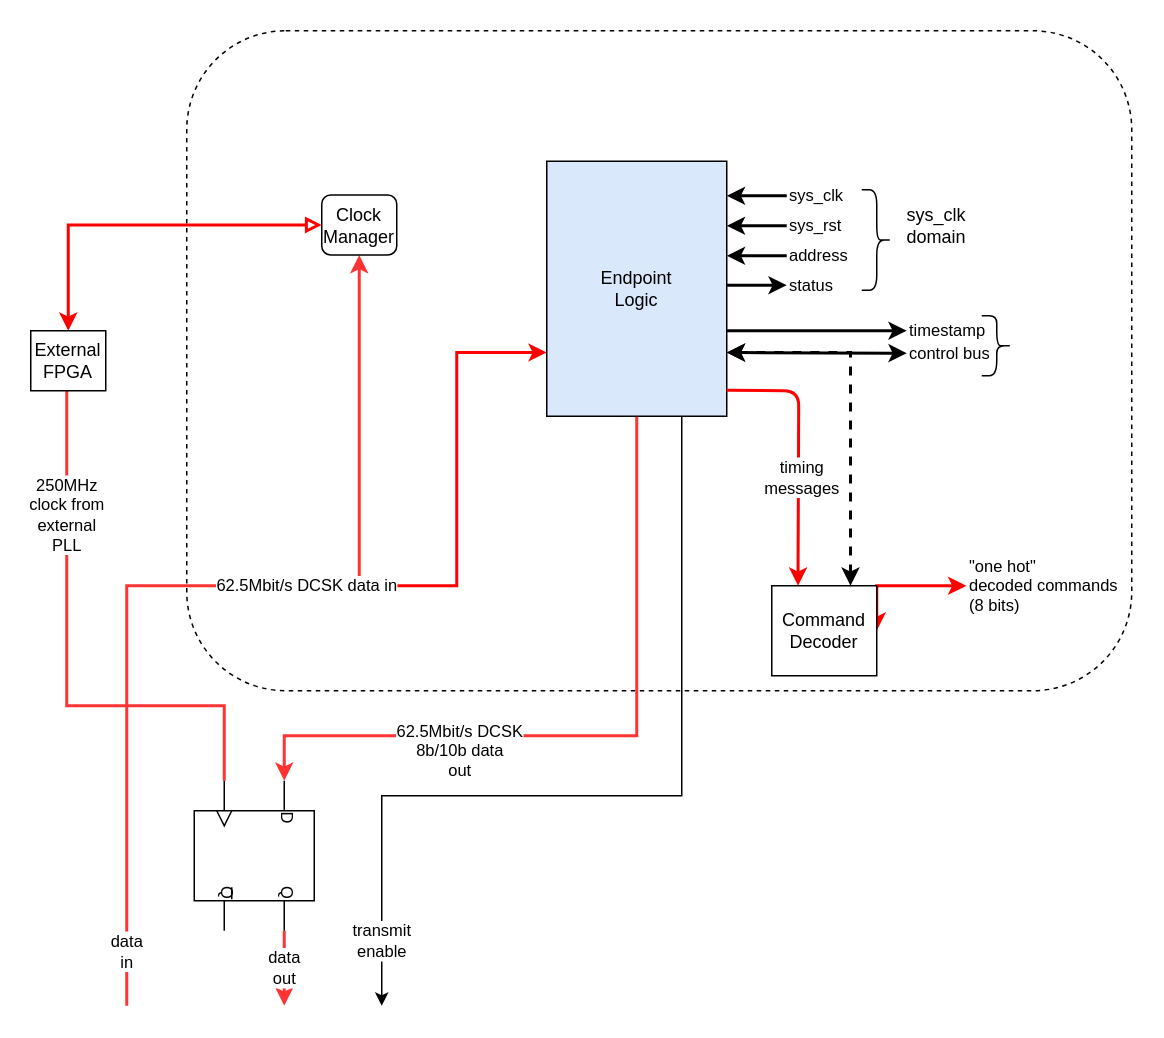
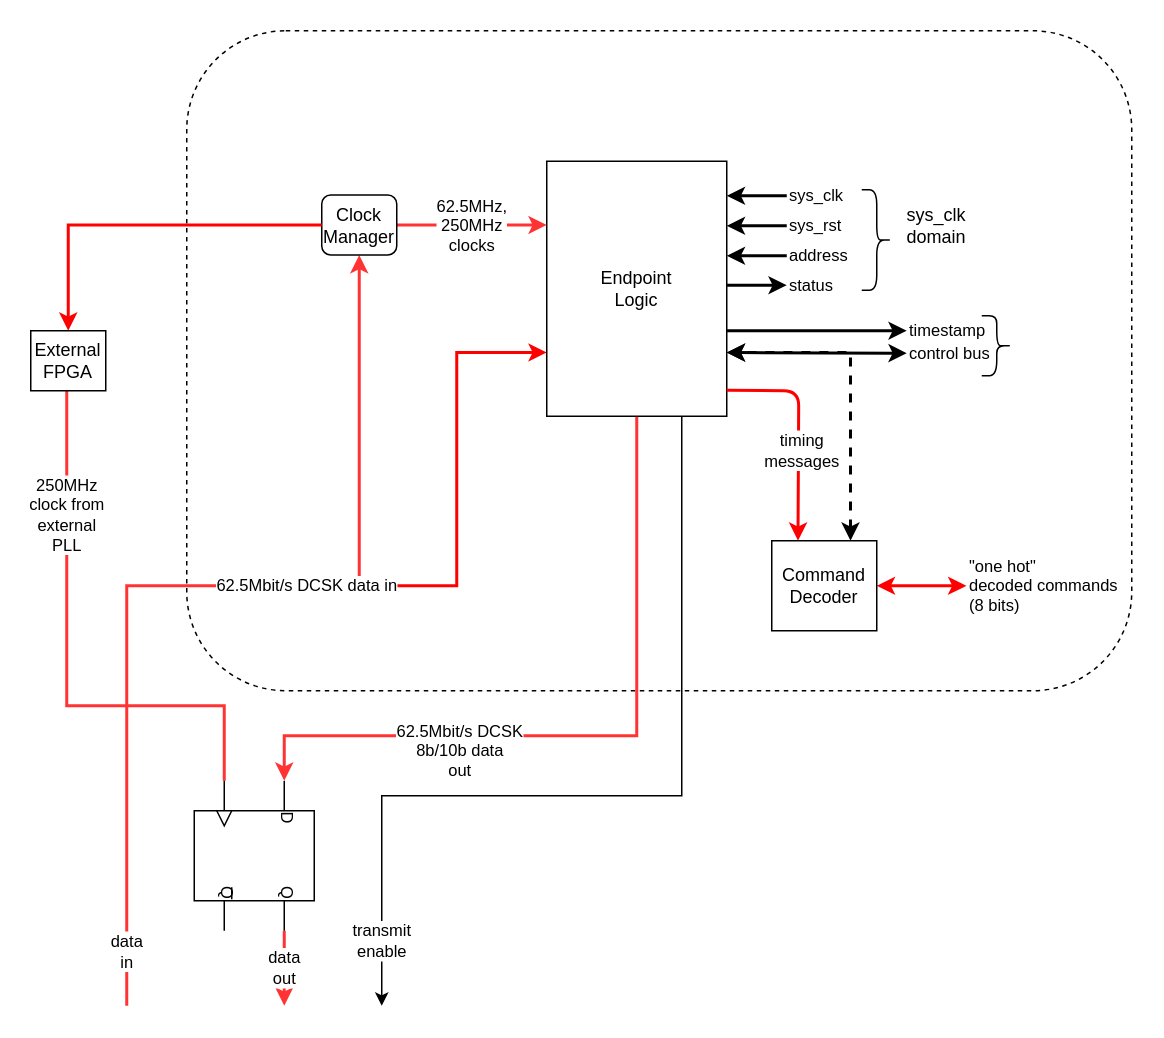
(304, 225) -> (312, 225)
none -> (465, 225)
(637, 289) -> (637, 289)
(824, 631) -> (824, 586)
